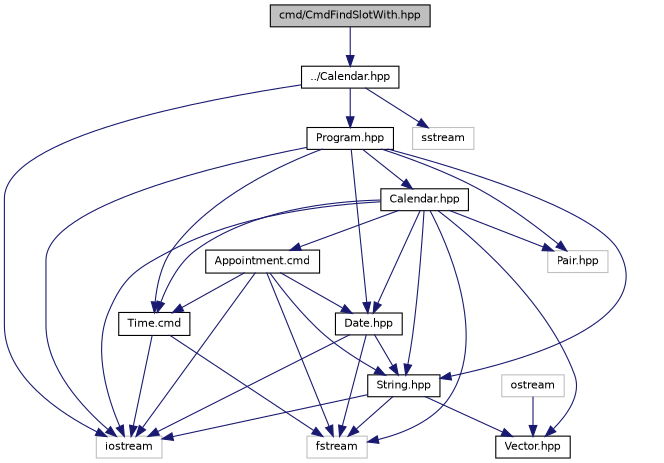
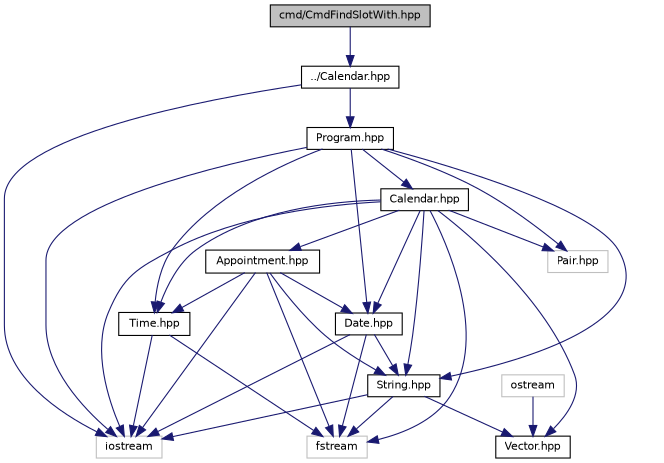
(443, 138) -> none
(263, 262) -> (263, 262)
(154, 324) -> (154, 324)
